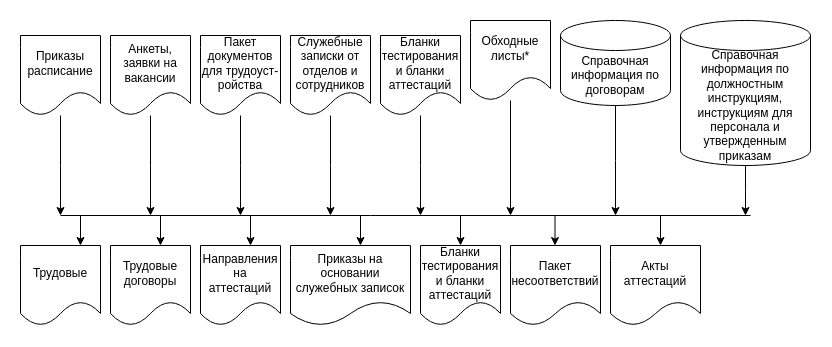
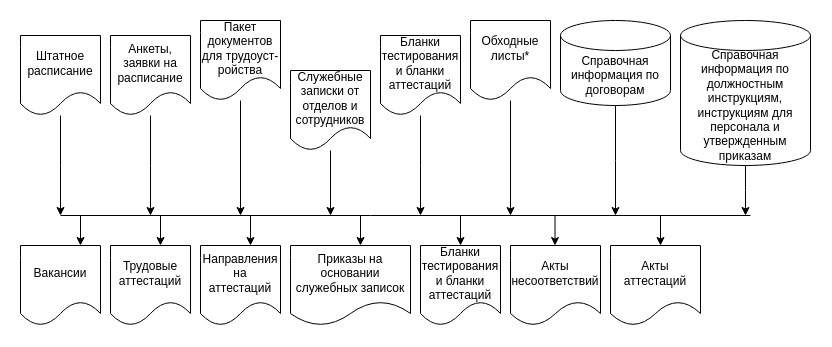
(61, 64) -> (61, 64)
(151, 64) -> (151, 64)
(241, 76) -> (241, 61)
(331, 76) -> (331, 111)
(61, 274) -> (61, 274)
(151, 274) -> (151, 274)
(556, 274) -> (556, 274)
